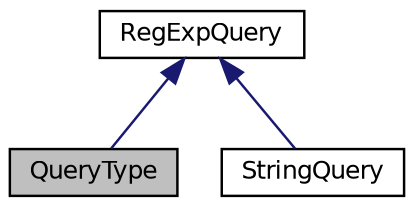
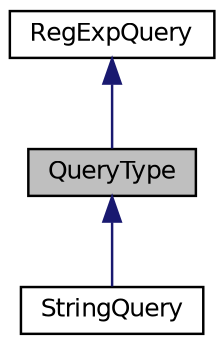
(266, 113) -> (112, 254)
